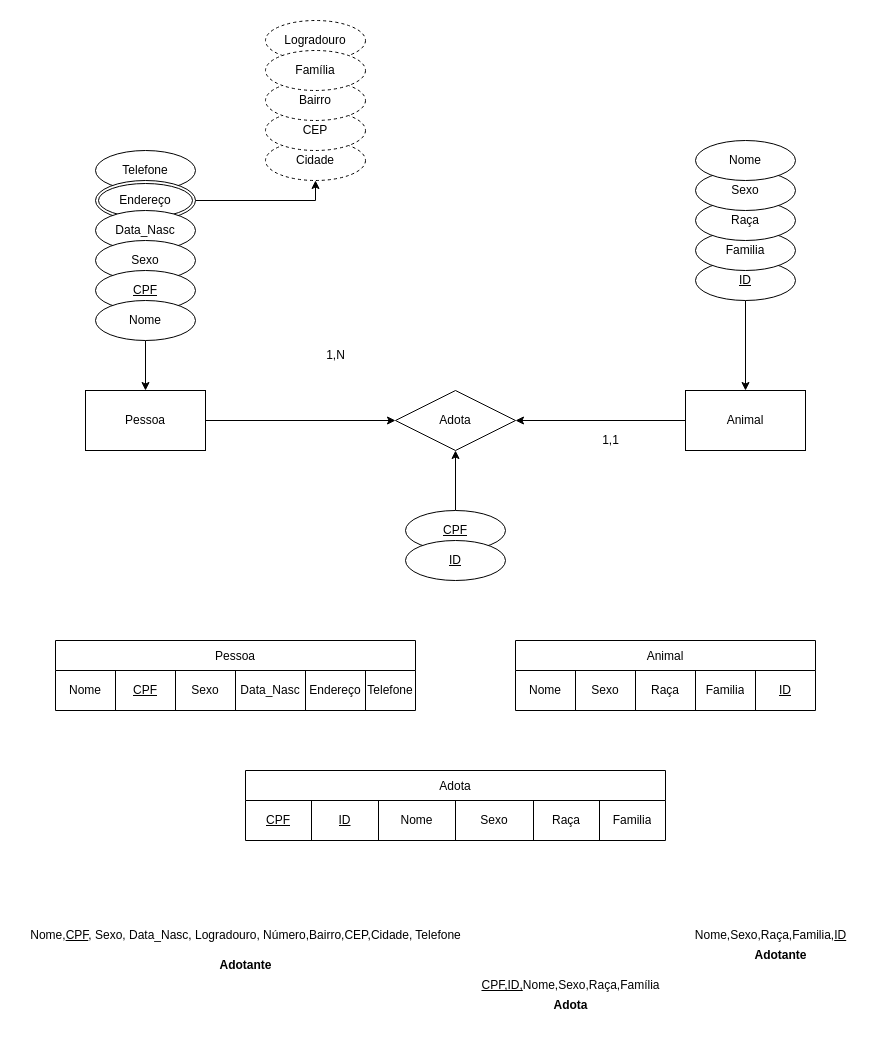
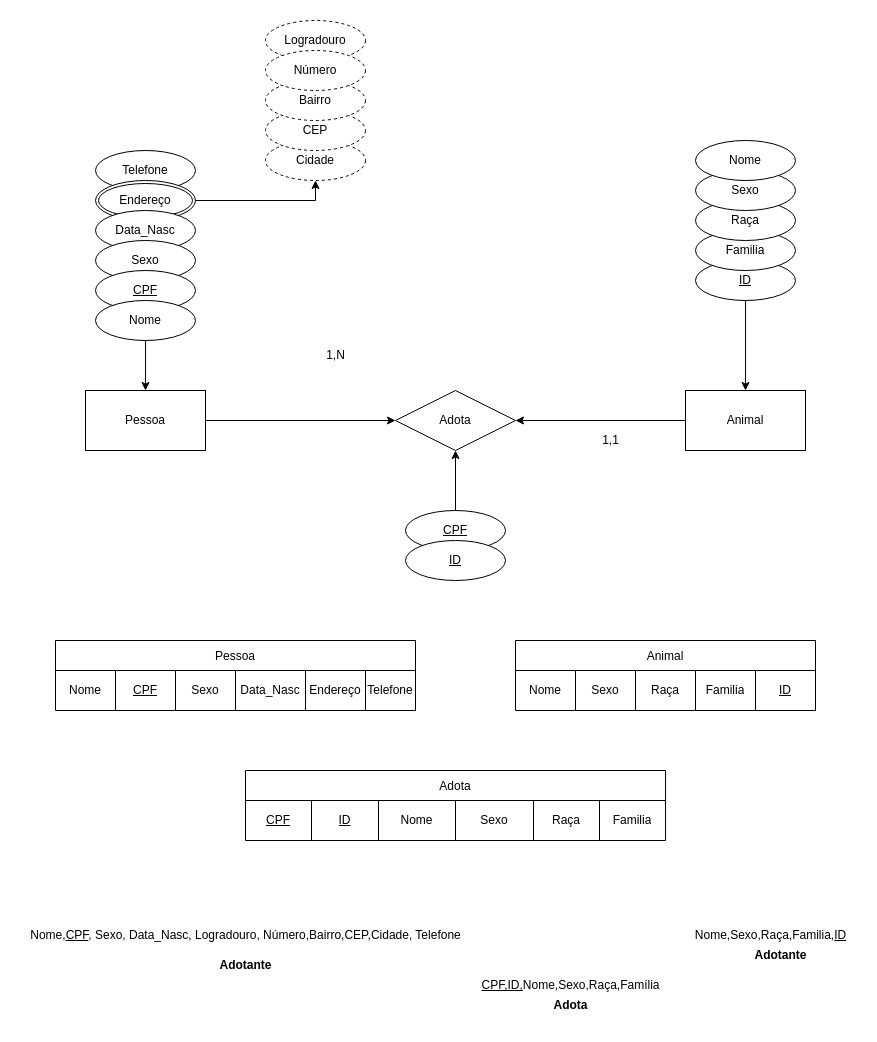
(316, 71) -> (316, 71)
